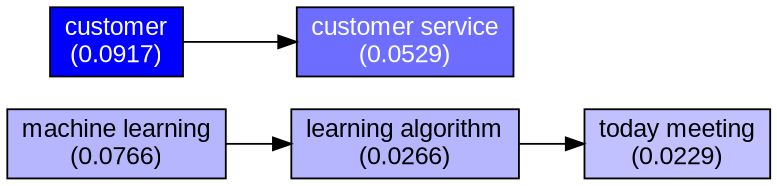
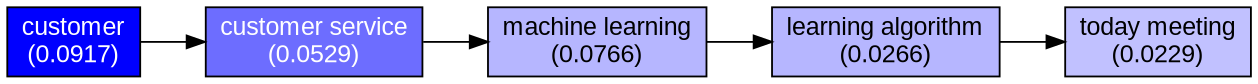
none -> (446, 42)
